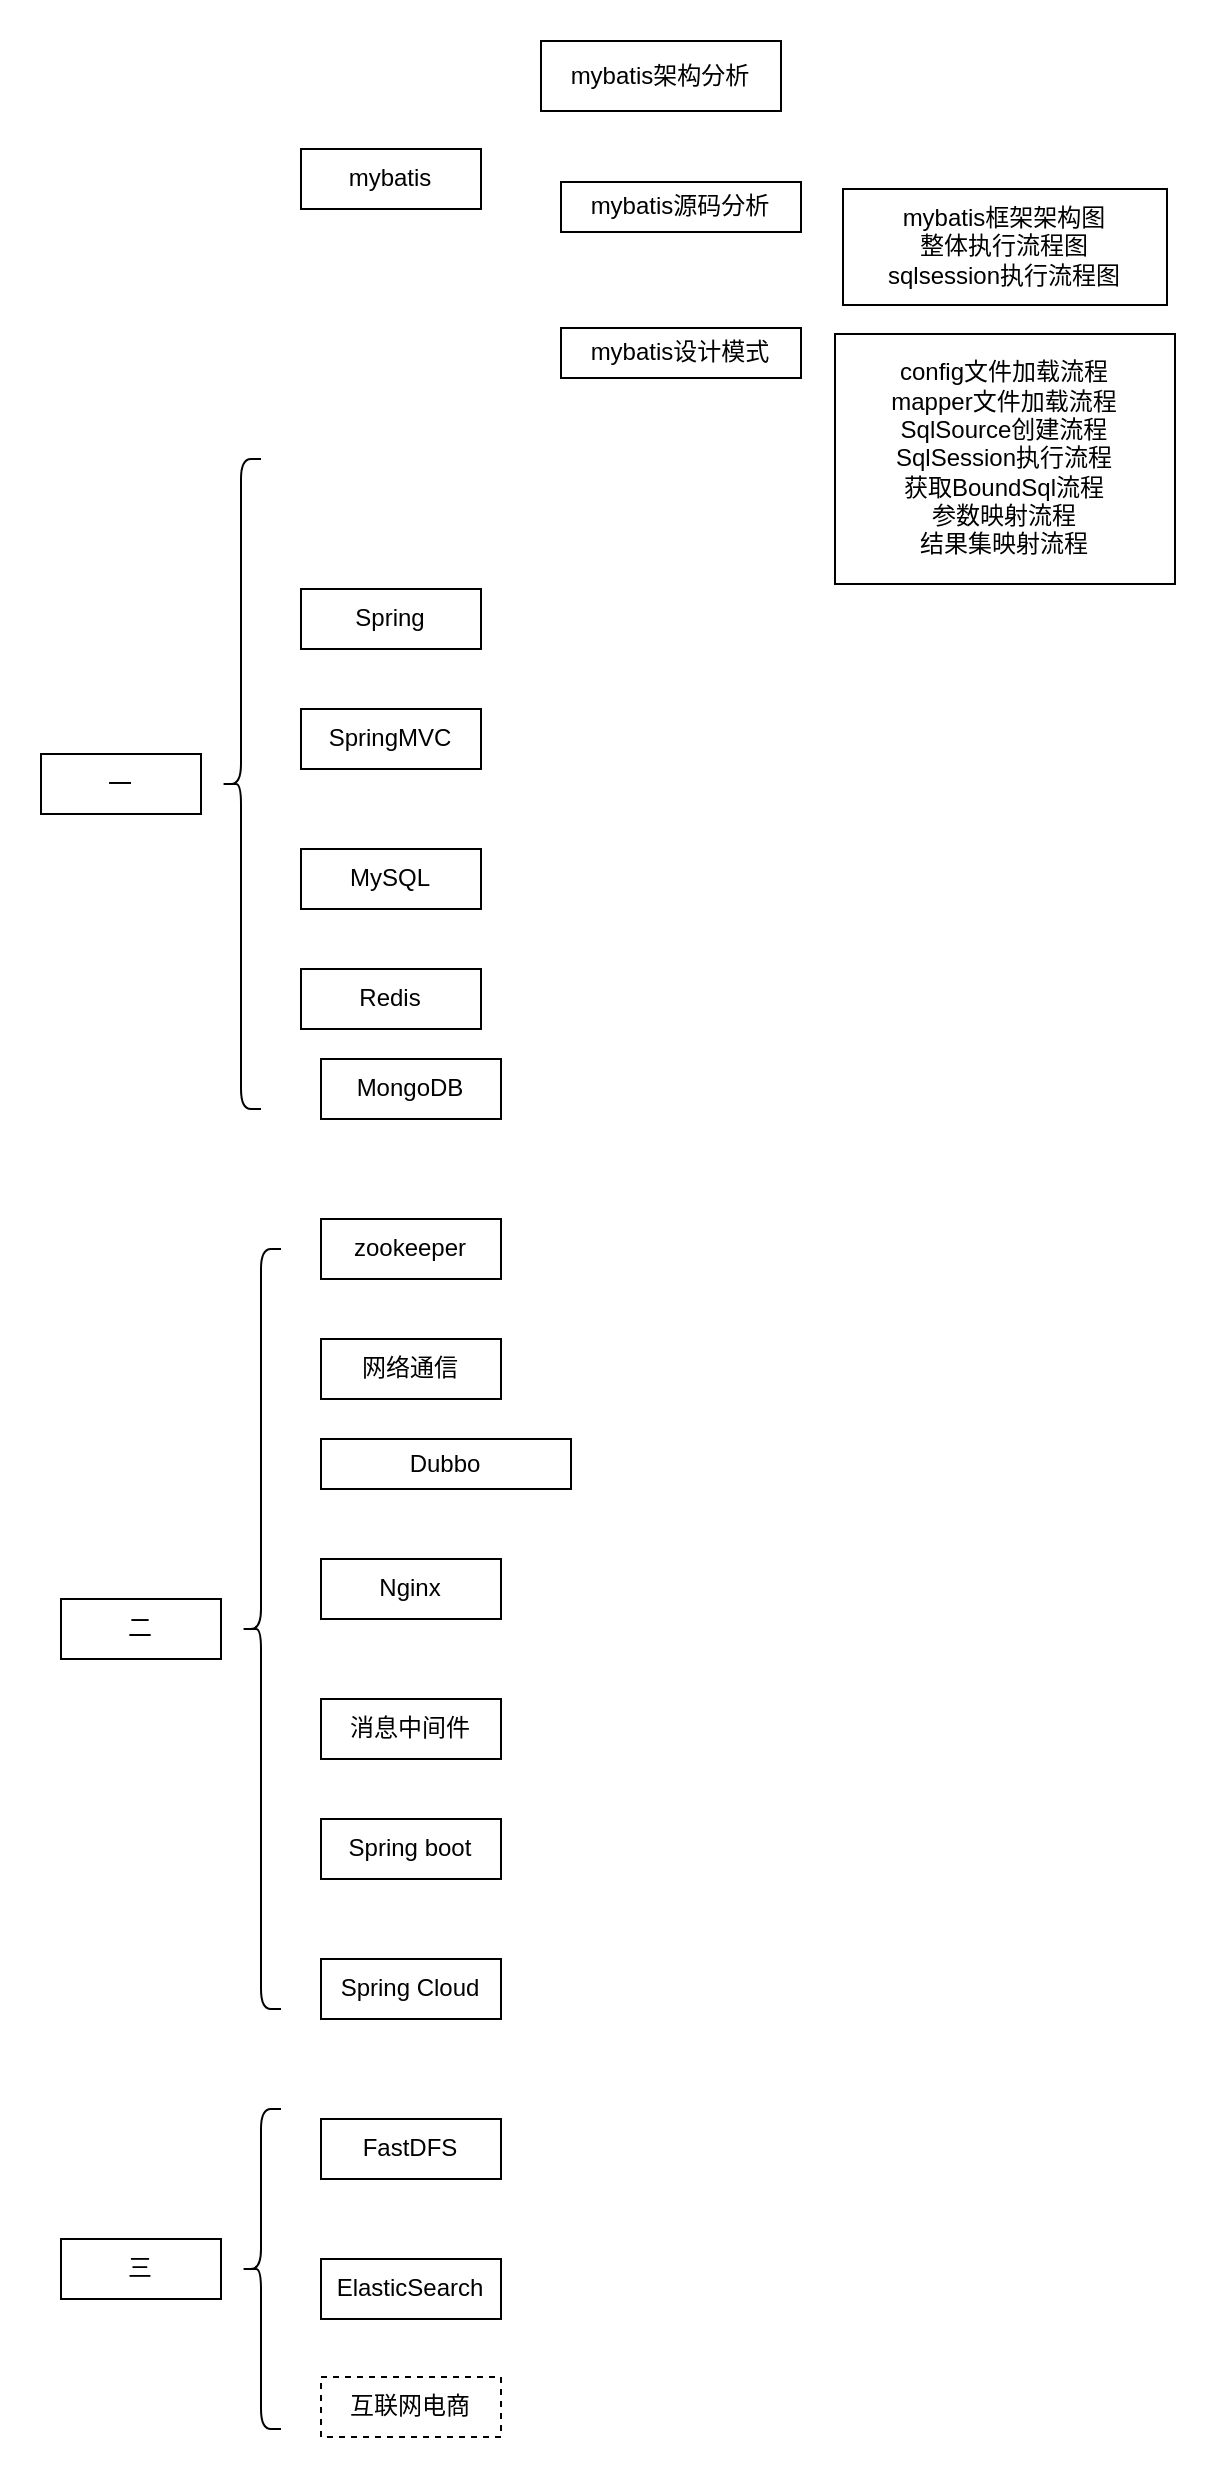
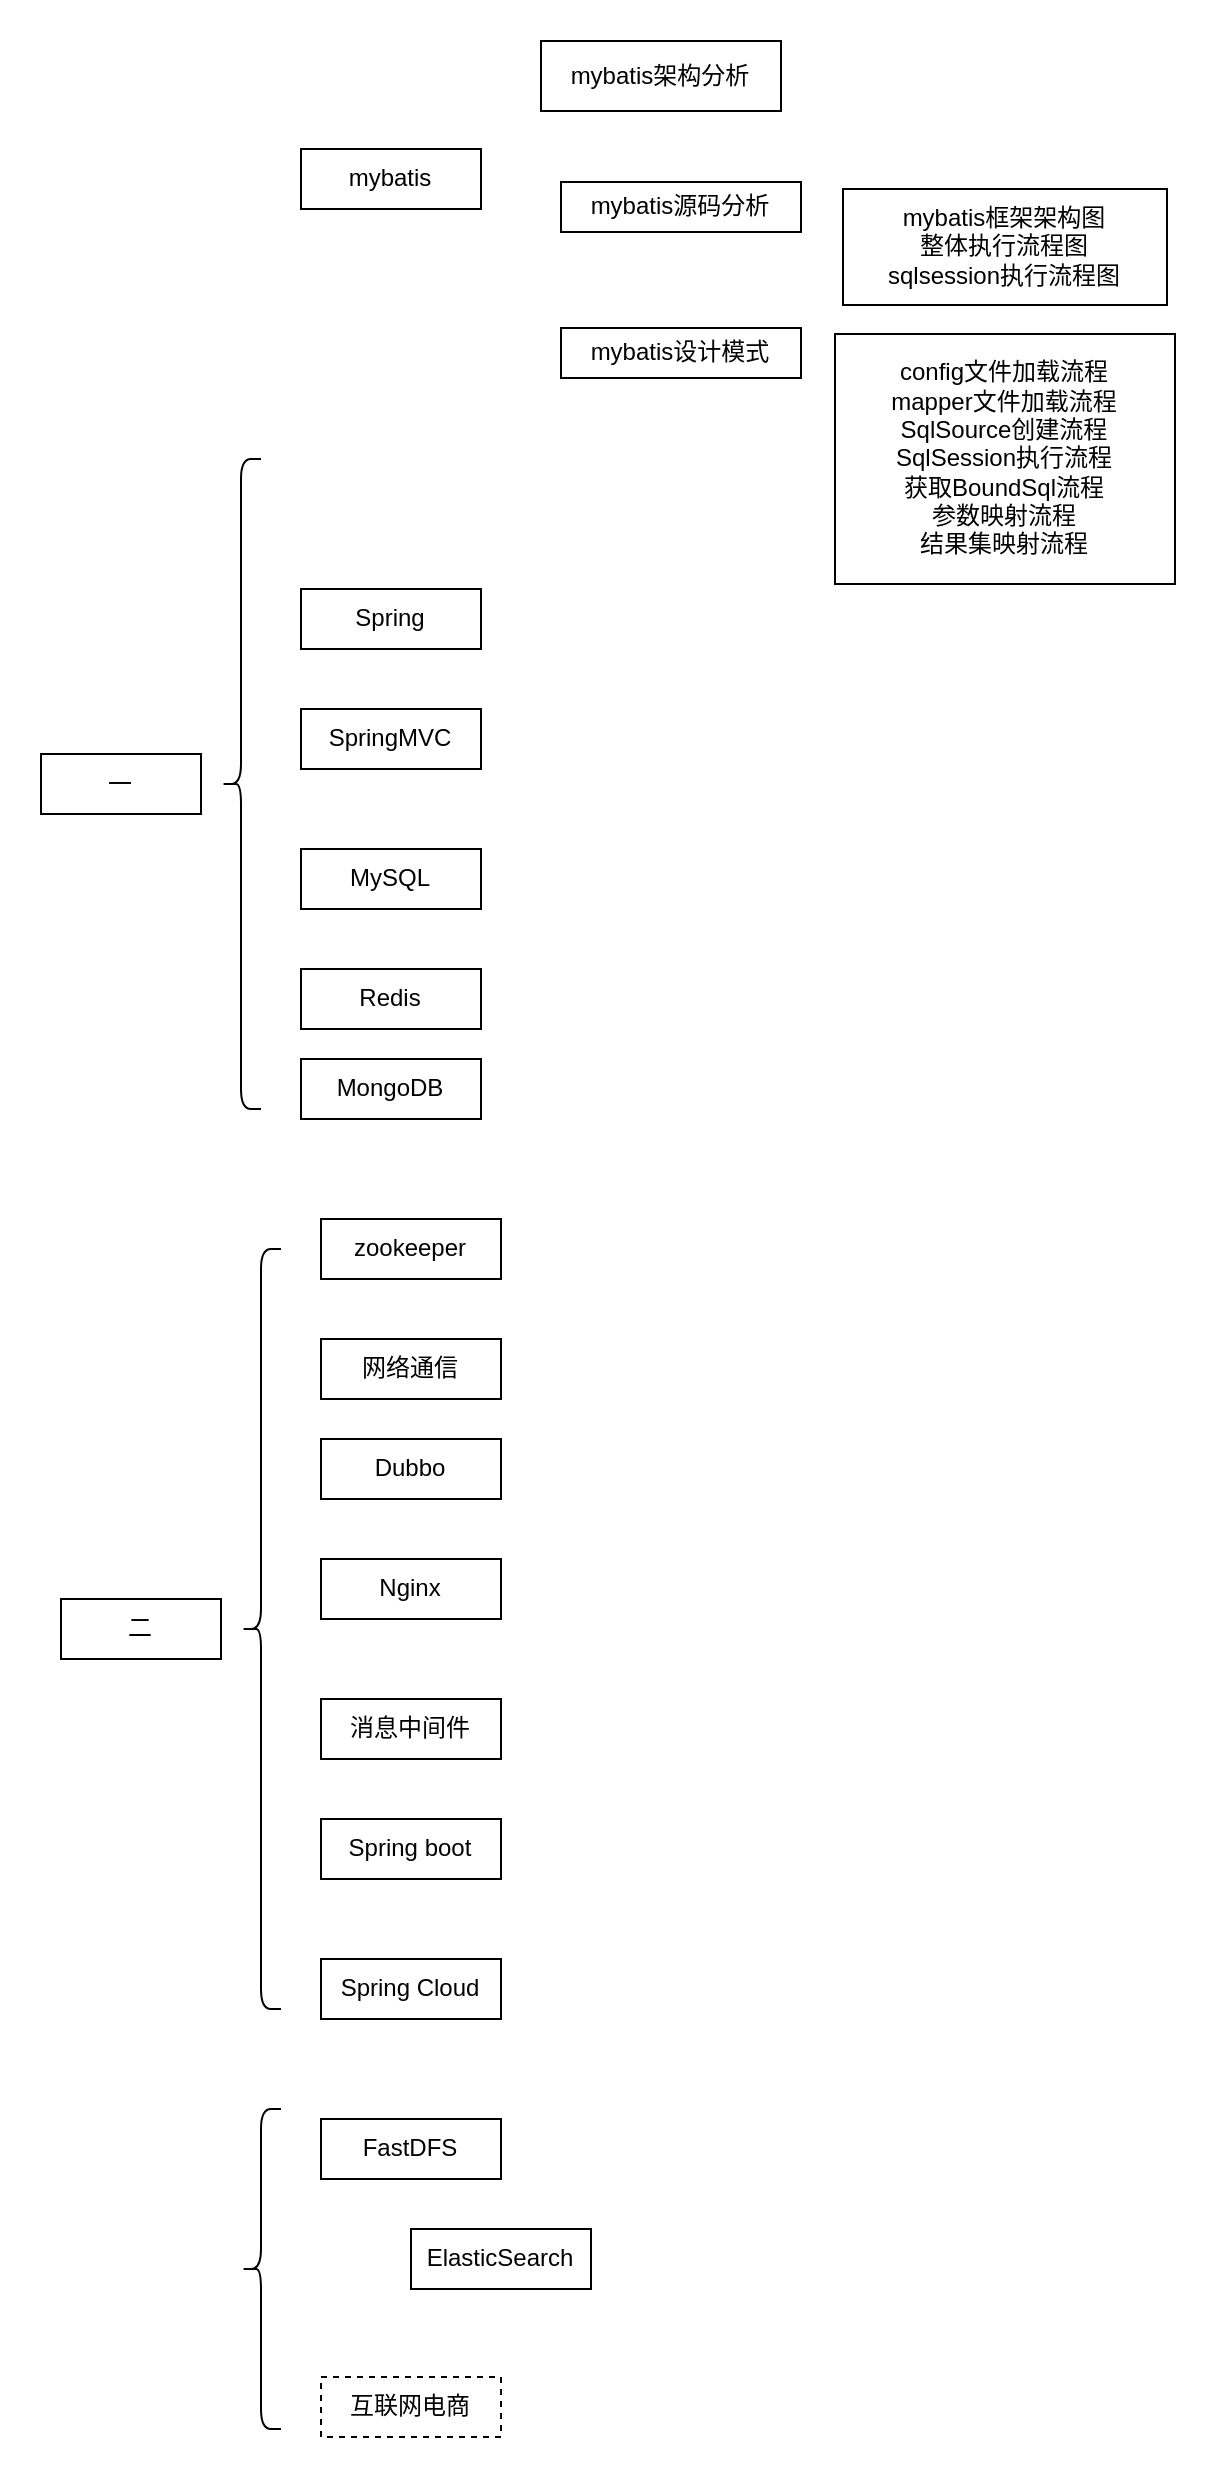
(411, 1089) -> (391, 1089)
(446, 1464) -> (411, 1469)
(141, 2269) -> none
(411, 2289) -> (501, 2259)
